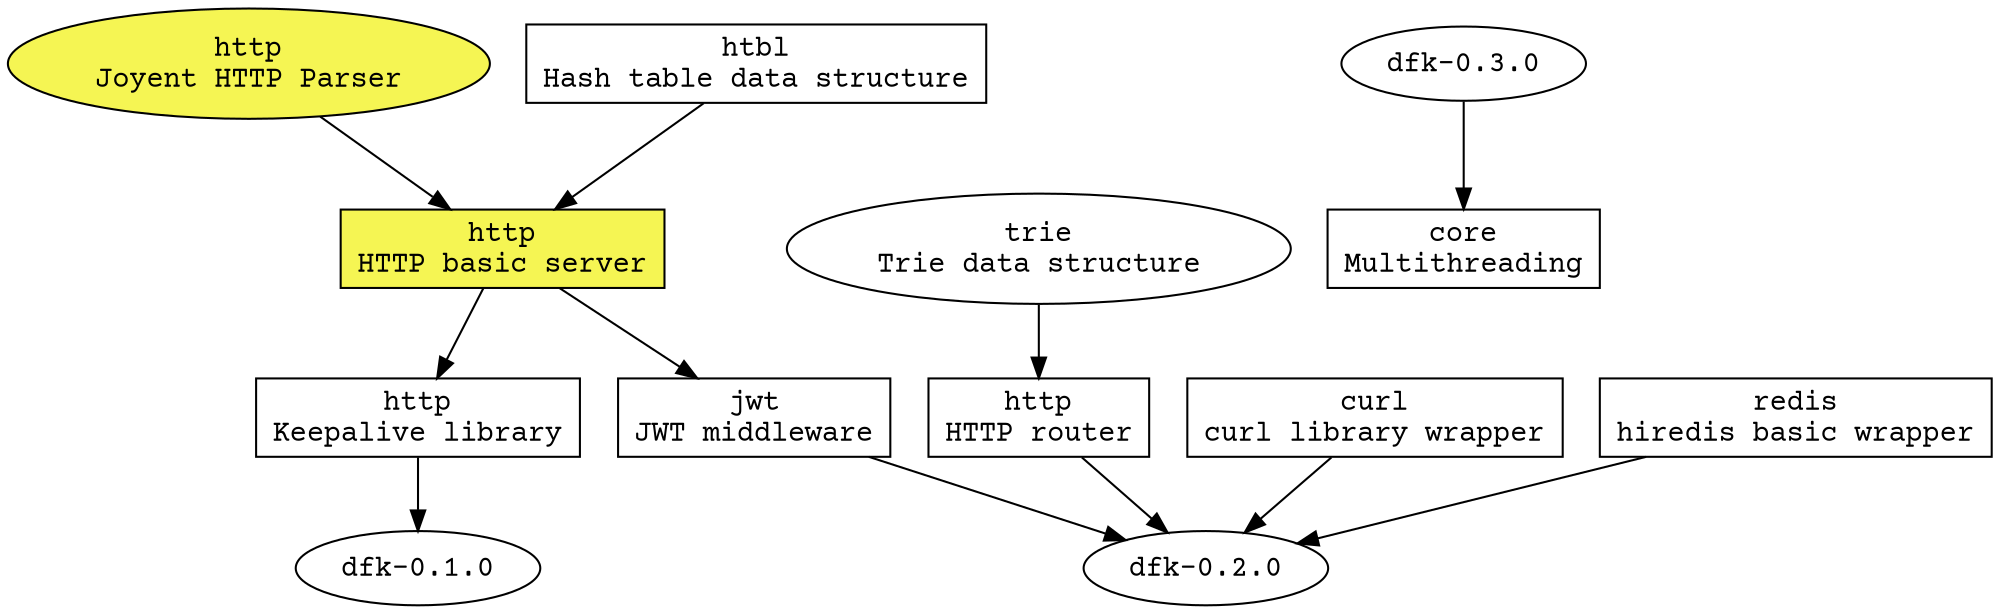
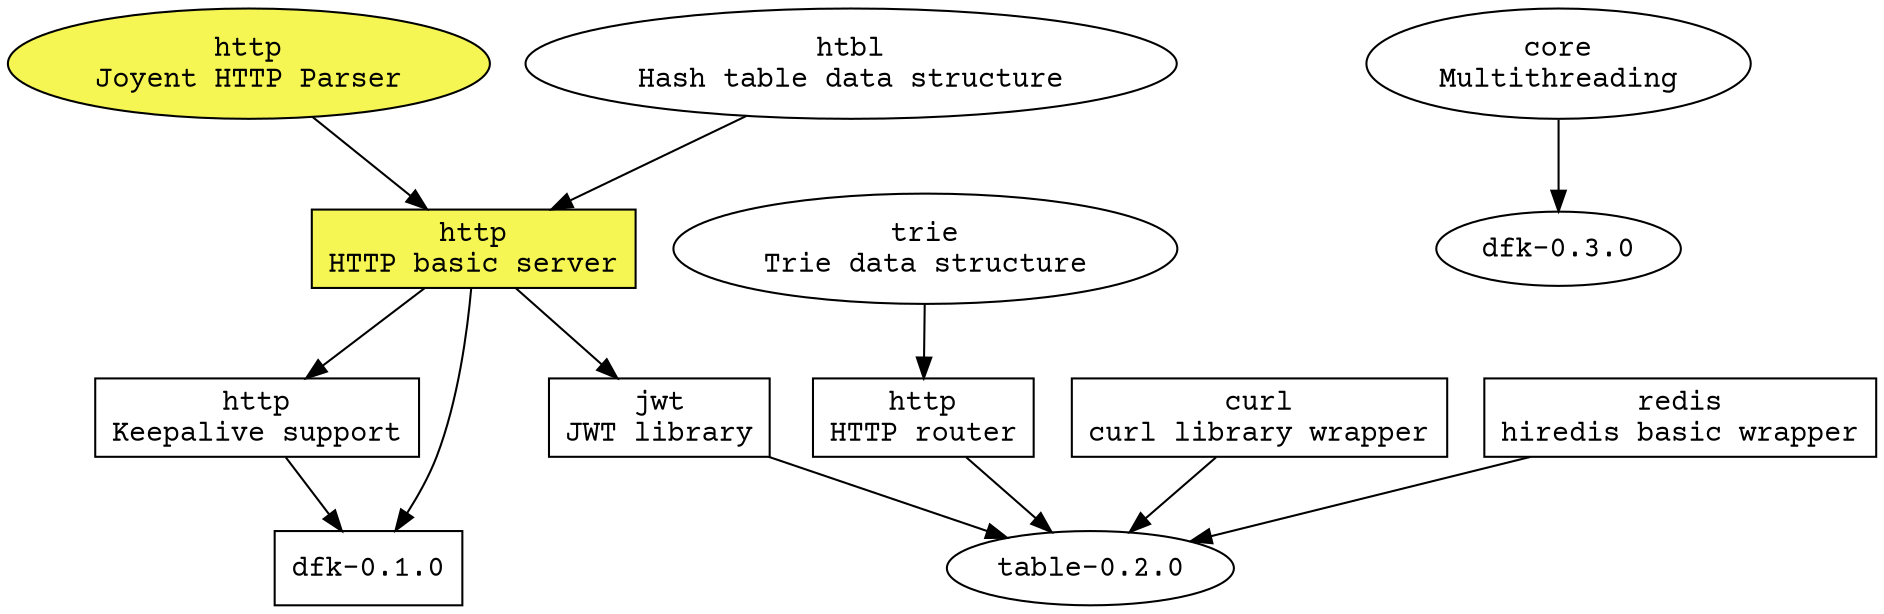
(756, 64) -> (851, 64)
(1464, 145) -> (1559, 155)
(1464, 249) -> (1559, 64)
none -> (453, 405)
(418, 418) -> (257, 418)
(754, 418) -> (659, 418)
(418, 568) -> (369, 568)
(1206, 568) -> (1090, 568)
